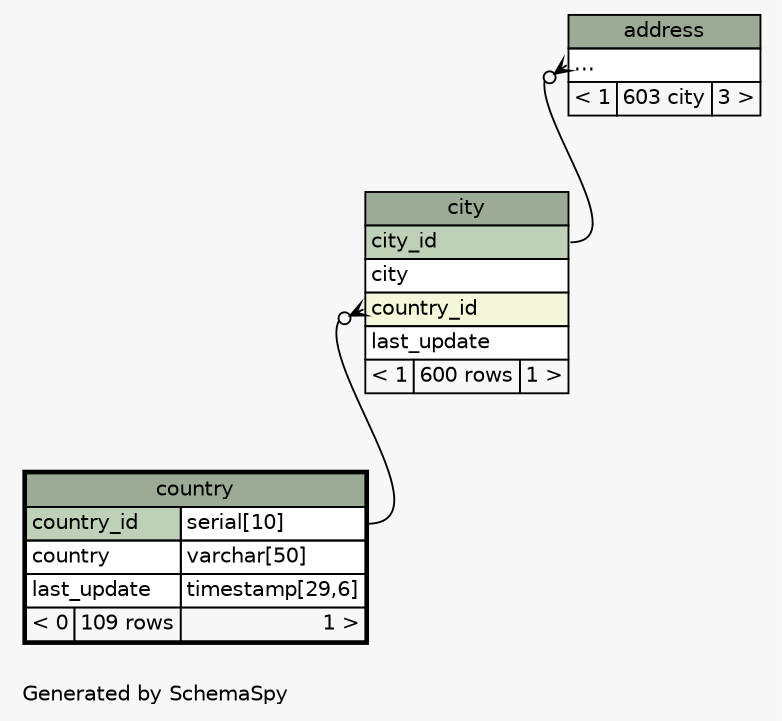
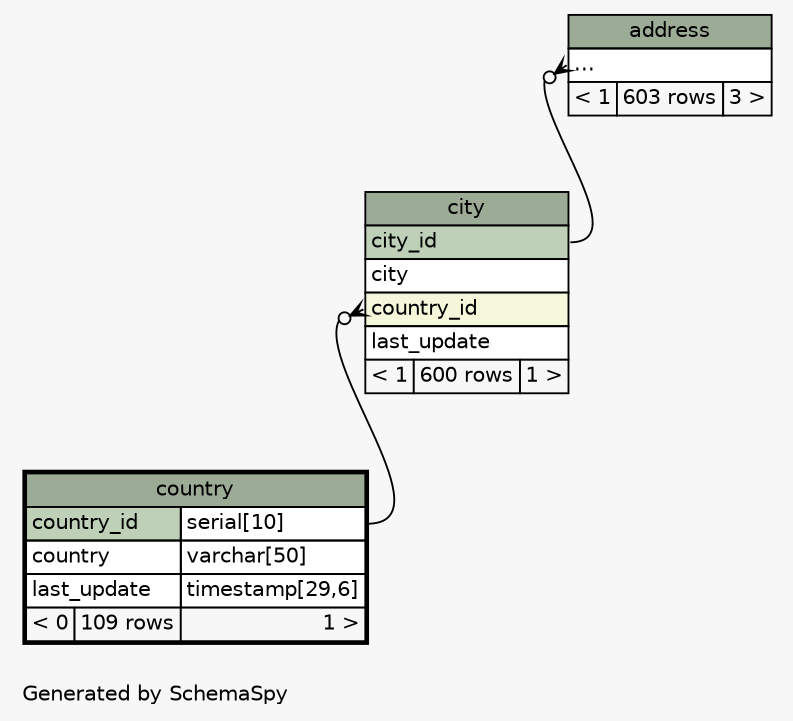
(664, 98) -> (670, 98)
